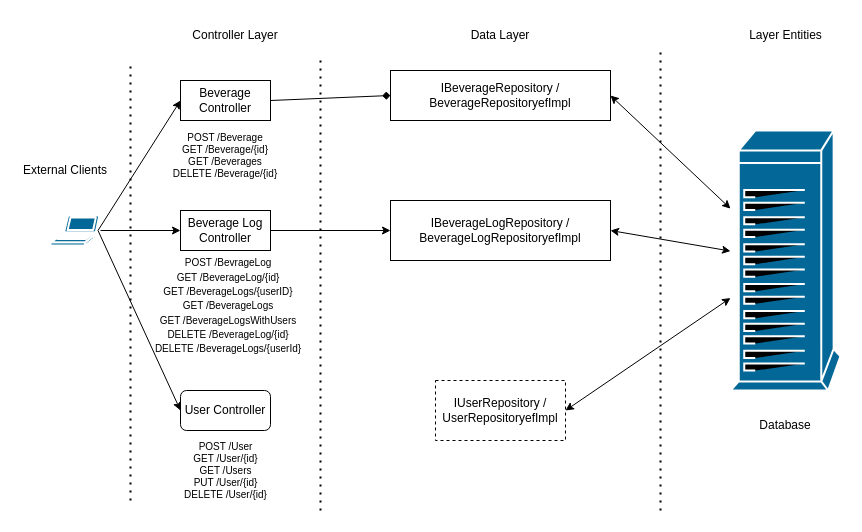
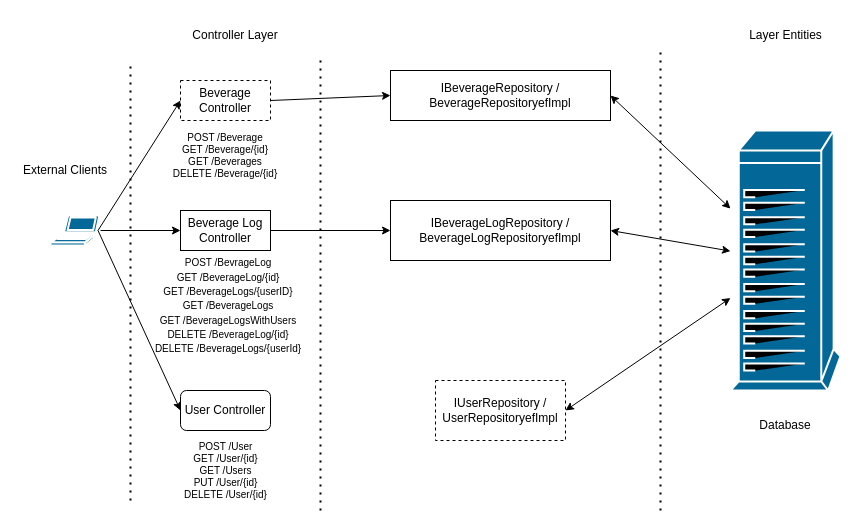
(501, 36) -> none
(381, 96) -> (382, 96)
(226, 101) -> (226, 101)
